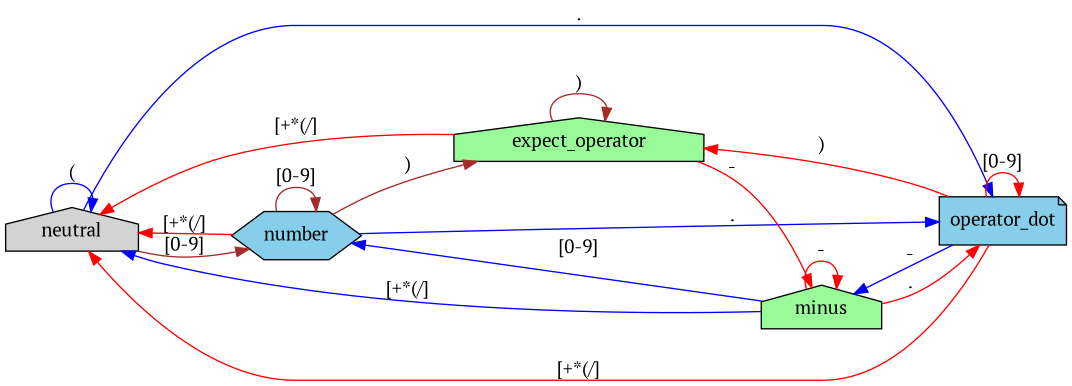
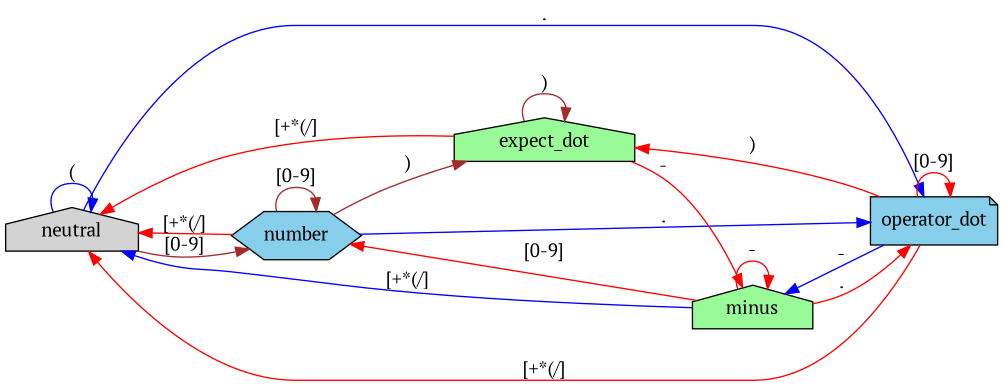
(579, 142) -> (544, 142)
(564, 273) -> (530, 273)
